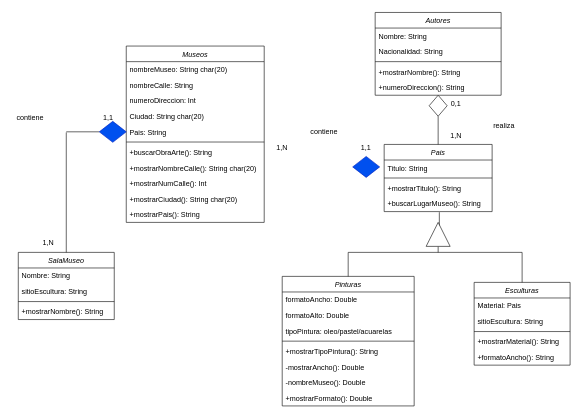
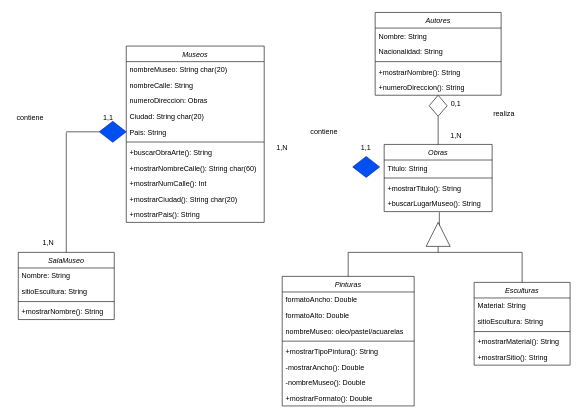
(166, 101) -> (170, 101)
(504, 126) -> (504, 114)
(438, 152) -> (438, 152)
(201, 168) -> (201, 168)
(501, 306) -> (505, 306)
(348, 331) -> (349, 331)
(521, 358) -> (519, 358)
